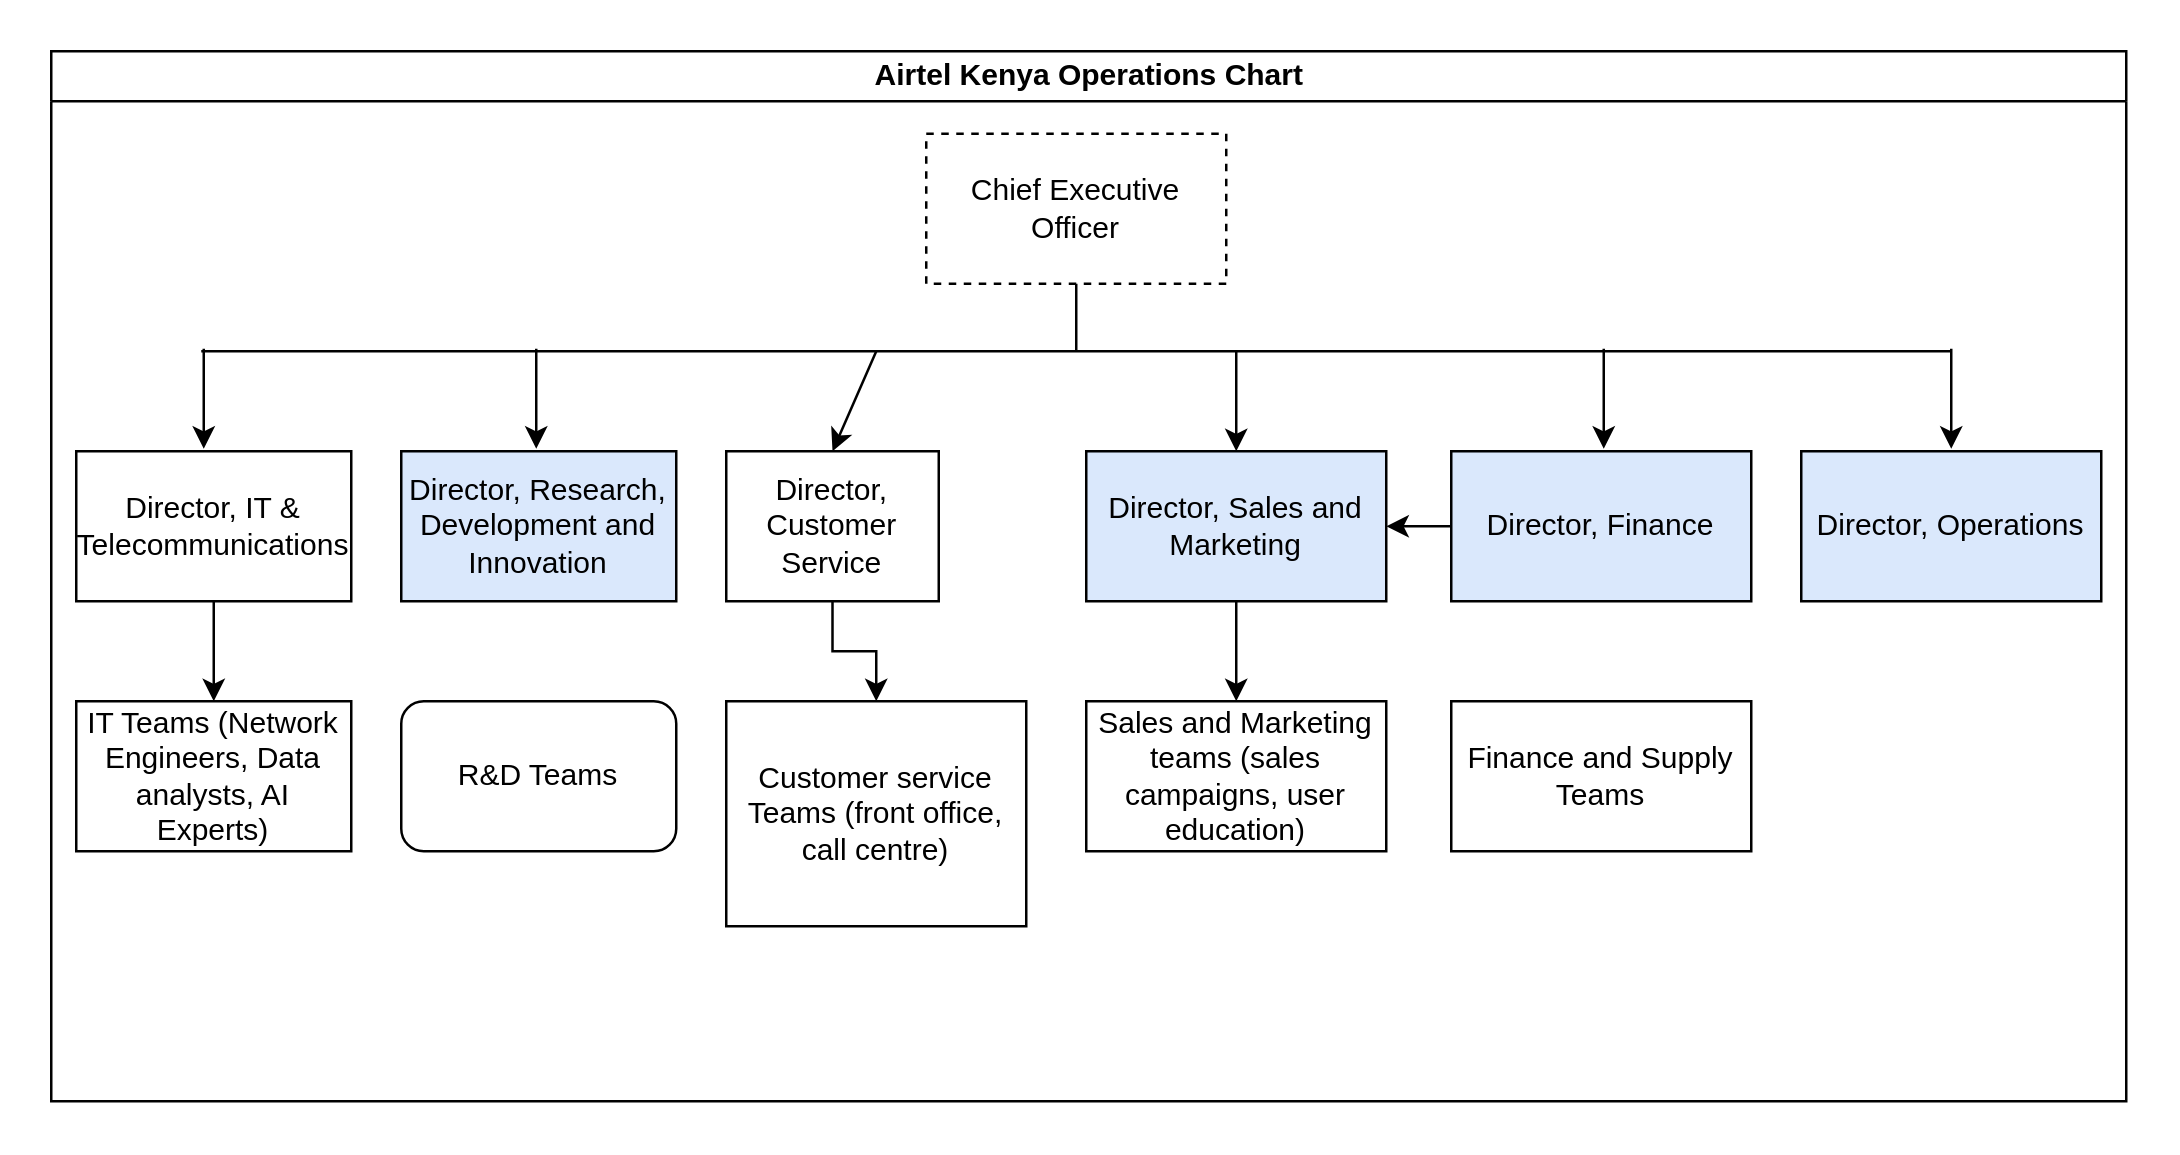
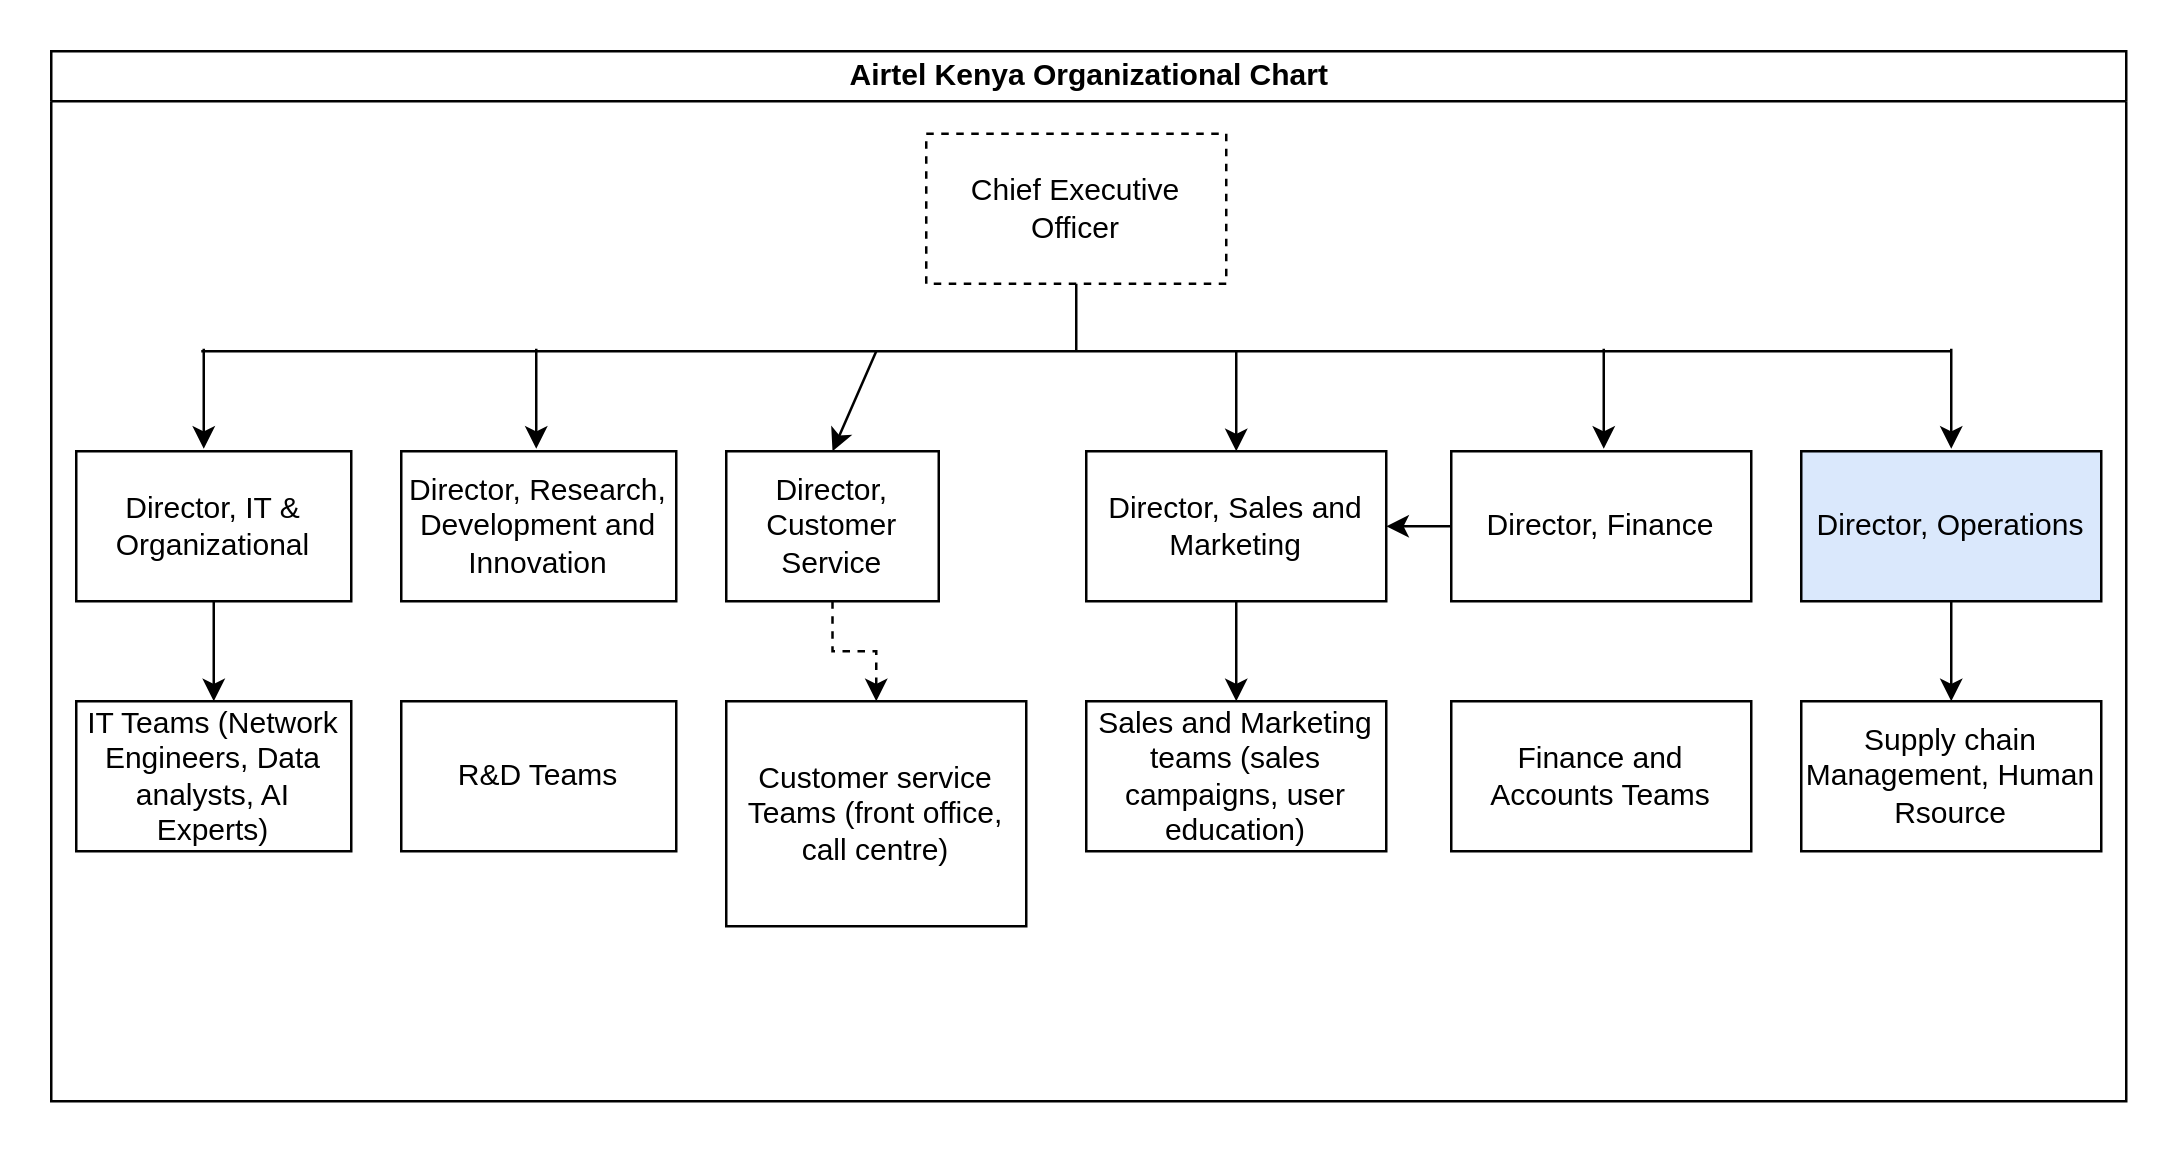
(1090, 76) -> (1090, 76)
(214, 526) -> (214, 526)
(539, 526) -> (539, 526)
(1236, 526) -> (1236, 526)
(1601, 526) -> (1601, 526)
none -> (1951, 643)
(848, 651) -> (848, 651)
(539, 776) -> (539, 776)
(1601, 776) -> (1601, 776)
none -> (1951, 776)
